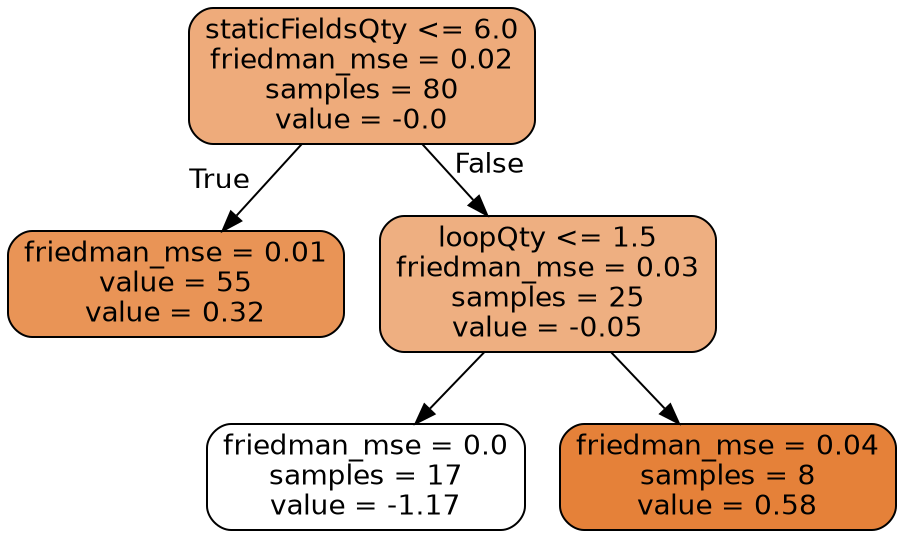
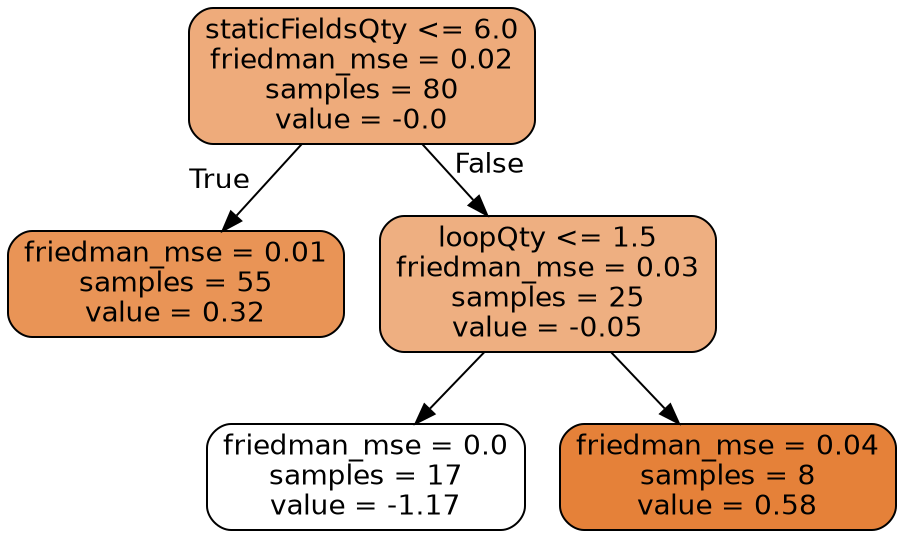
(176, 284) -> (176, 284)
